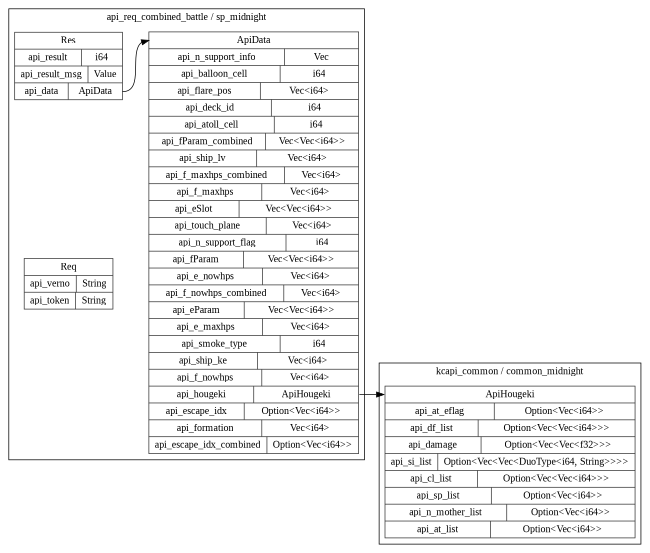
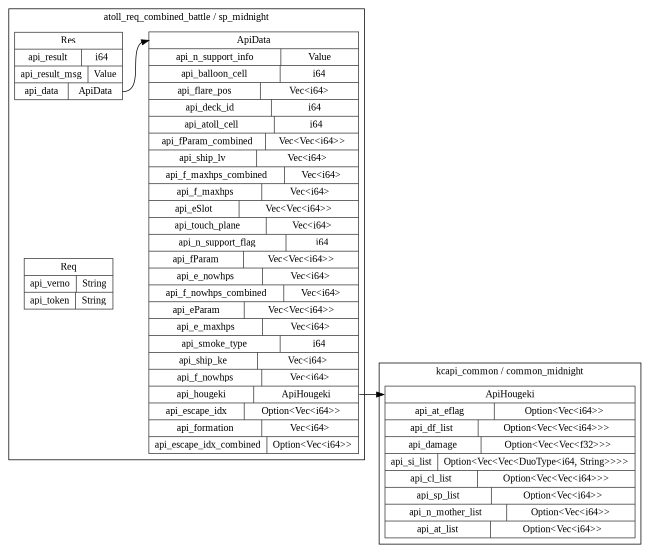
(187, 17) -> (187, 17)
(322, 57) -> (320, 57)
